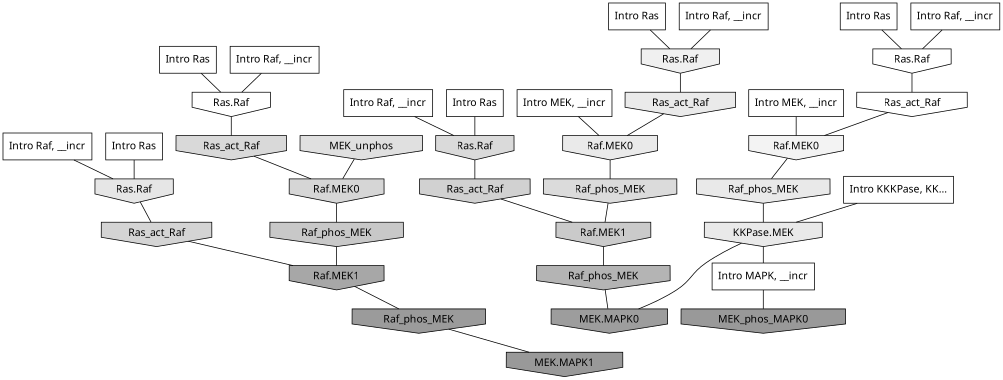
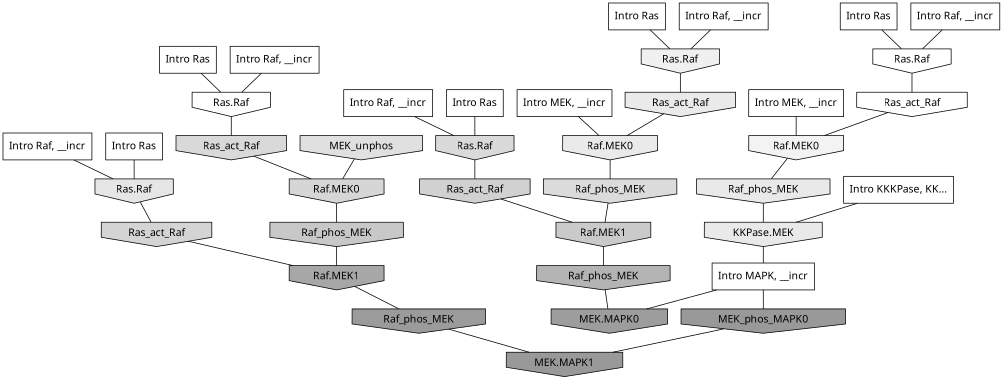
(691, 277) -> (682, 299)
none -> (668, 341)
